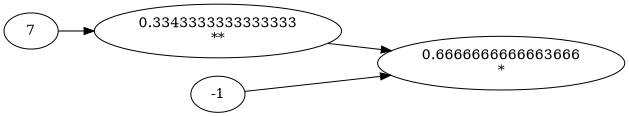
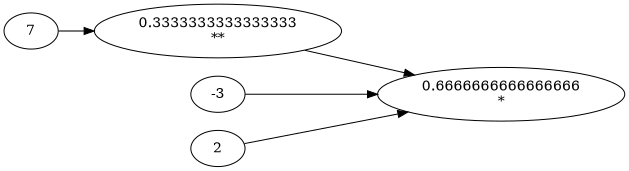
(218, 31) -> (218, 31)
(501, 63) -> (501, 94)
(218, 94) -> (218, 94)
none -> (218, 148)
